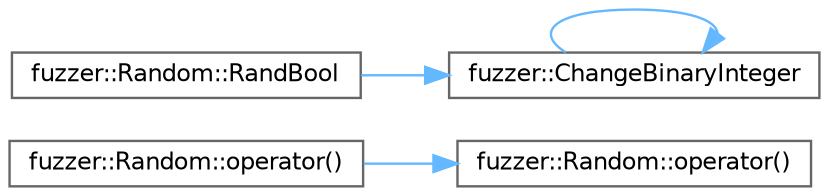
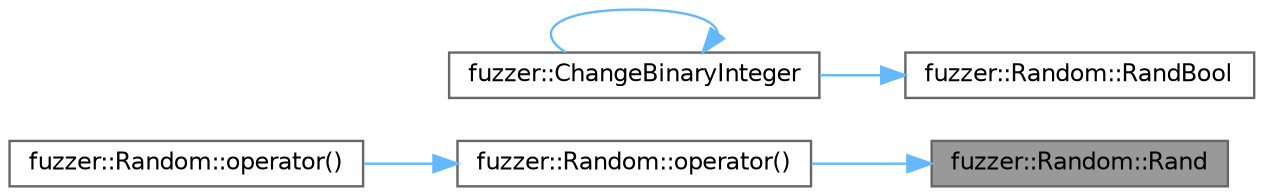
(393, 75) -> (850, 75)
none -> (1080, 164)
